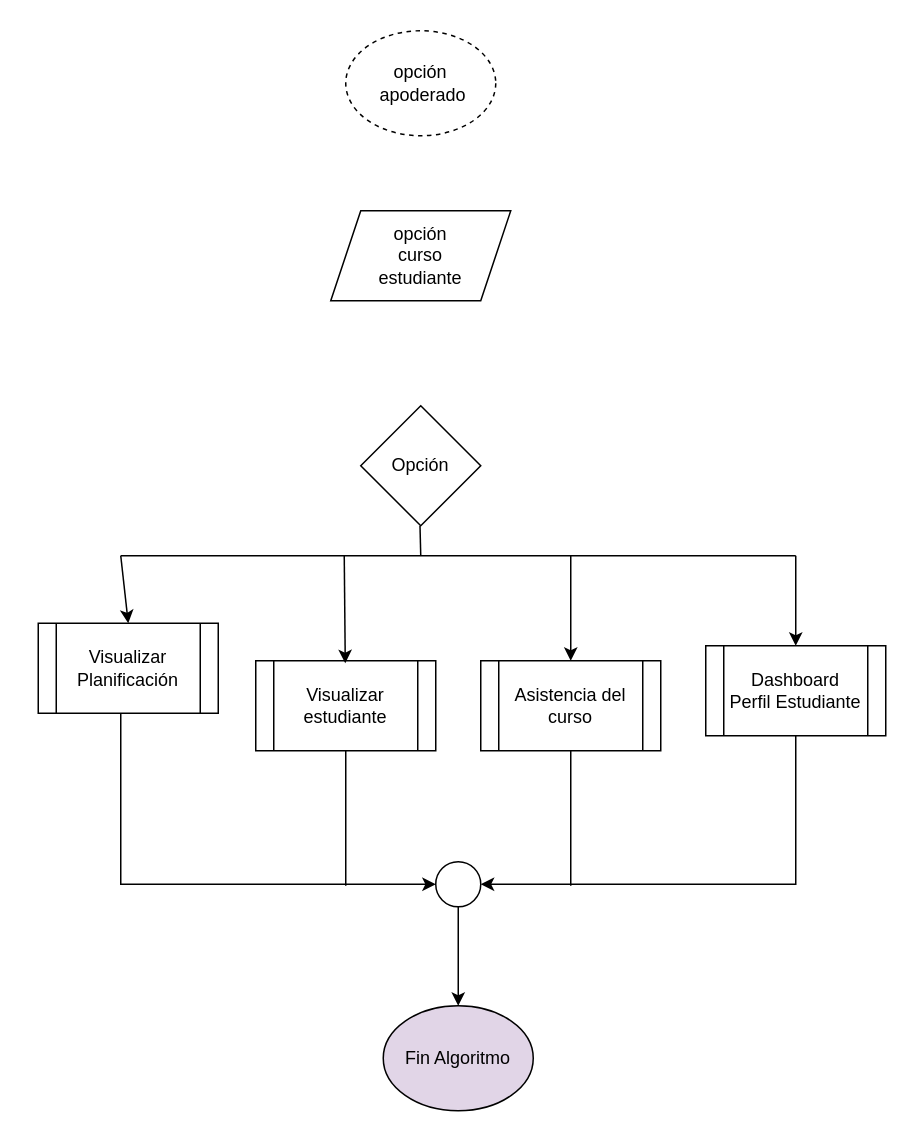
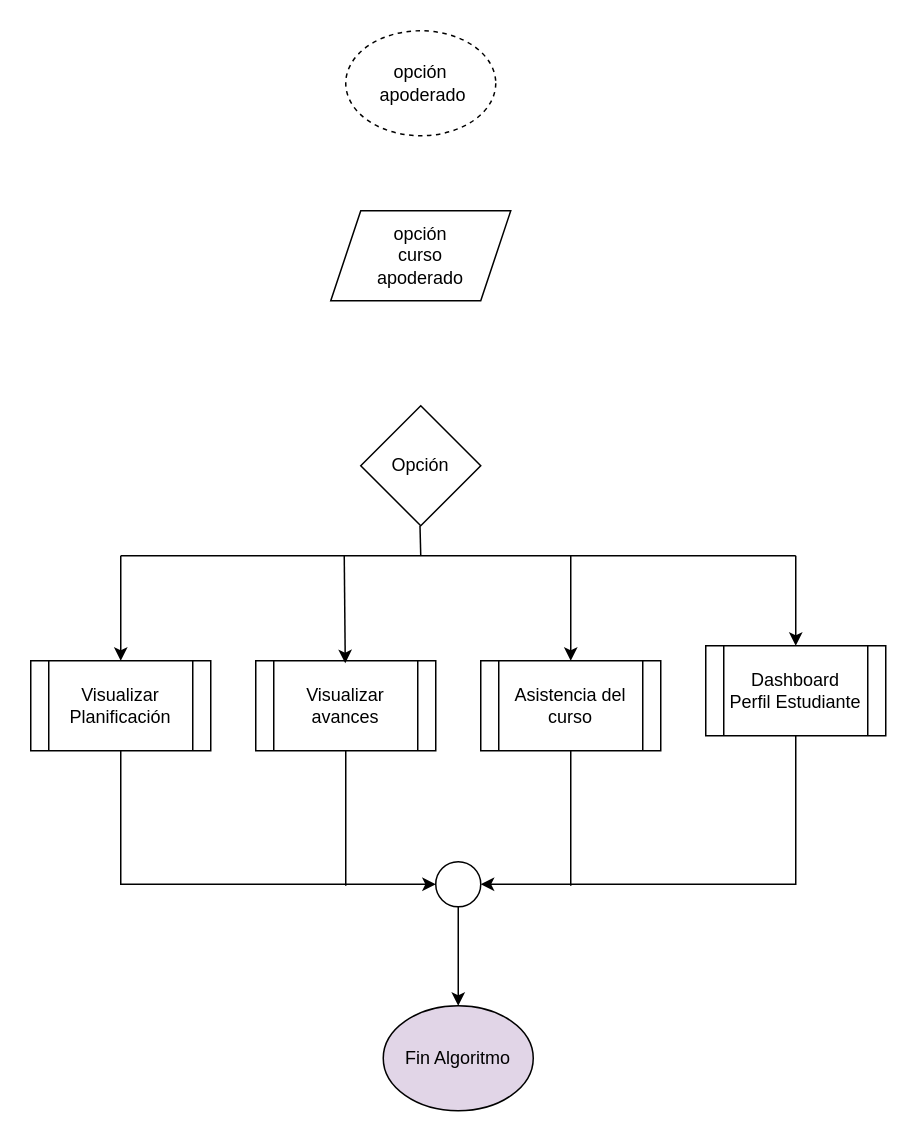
(421, 256) -> (421, 256)
(128, 668) -> (121, 706)
(346, 706) -> (346, 706)
